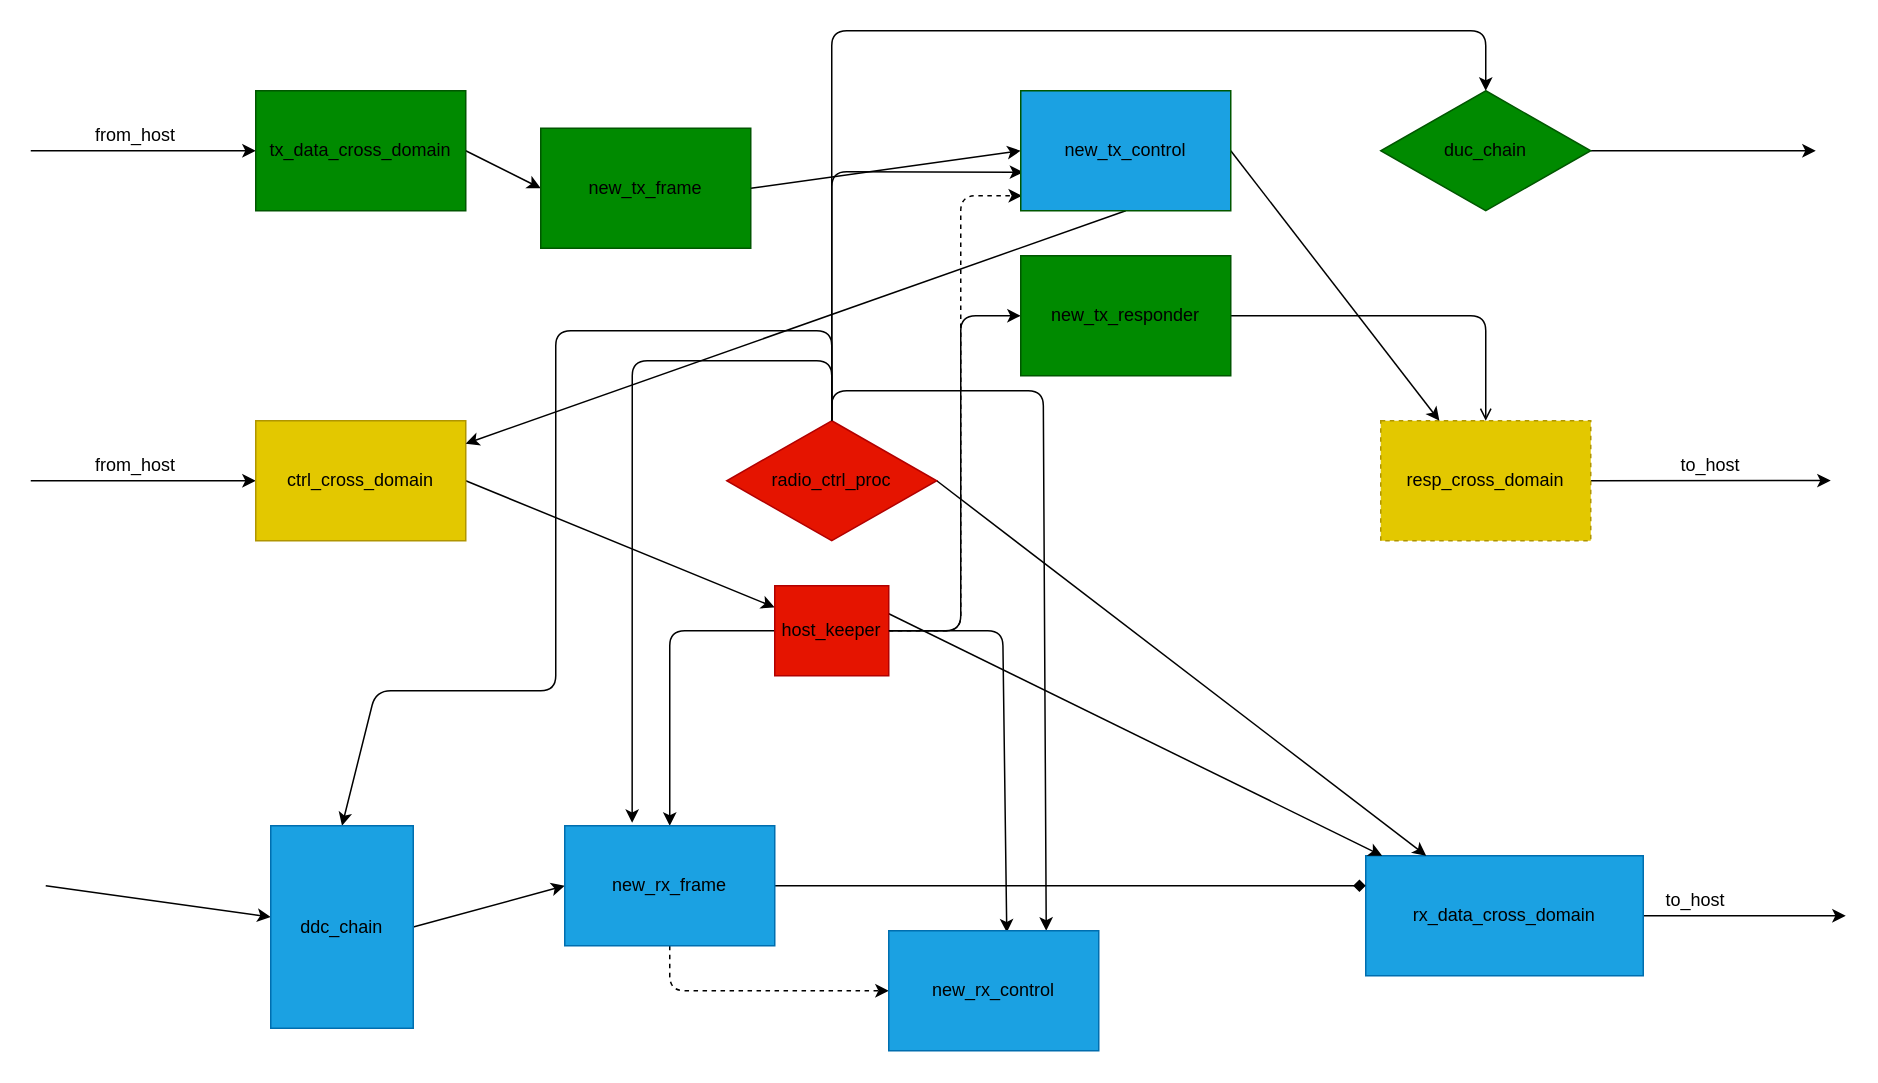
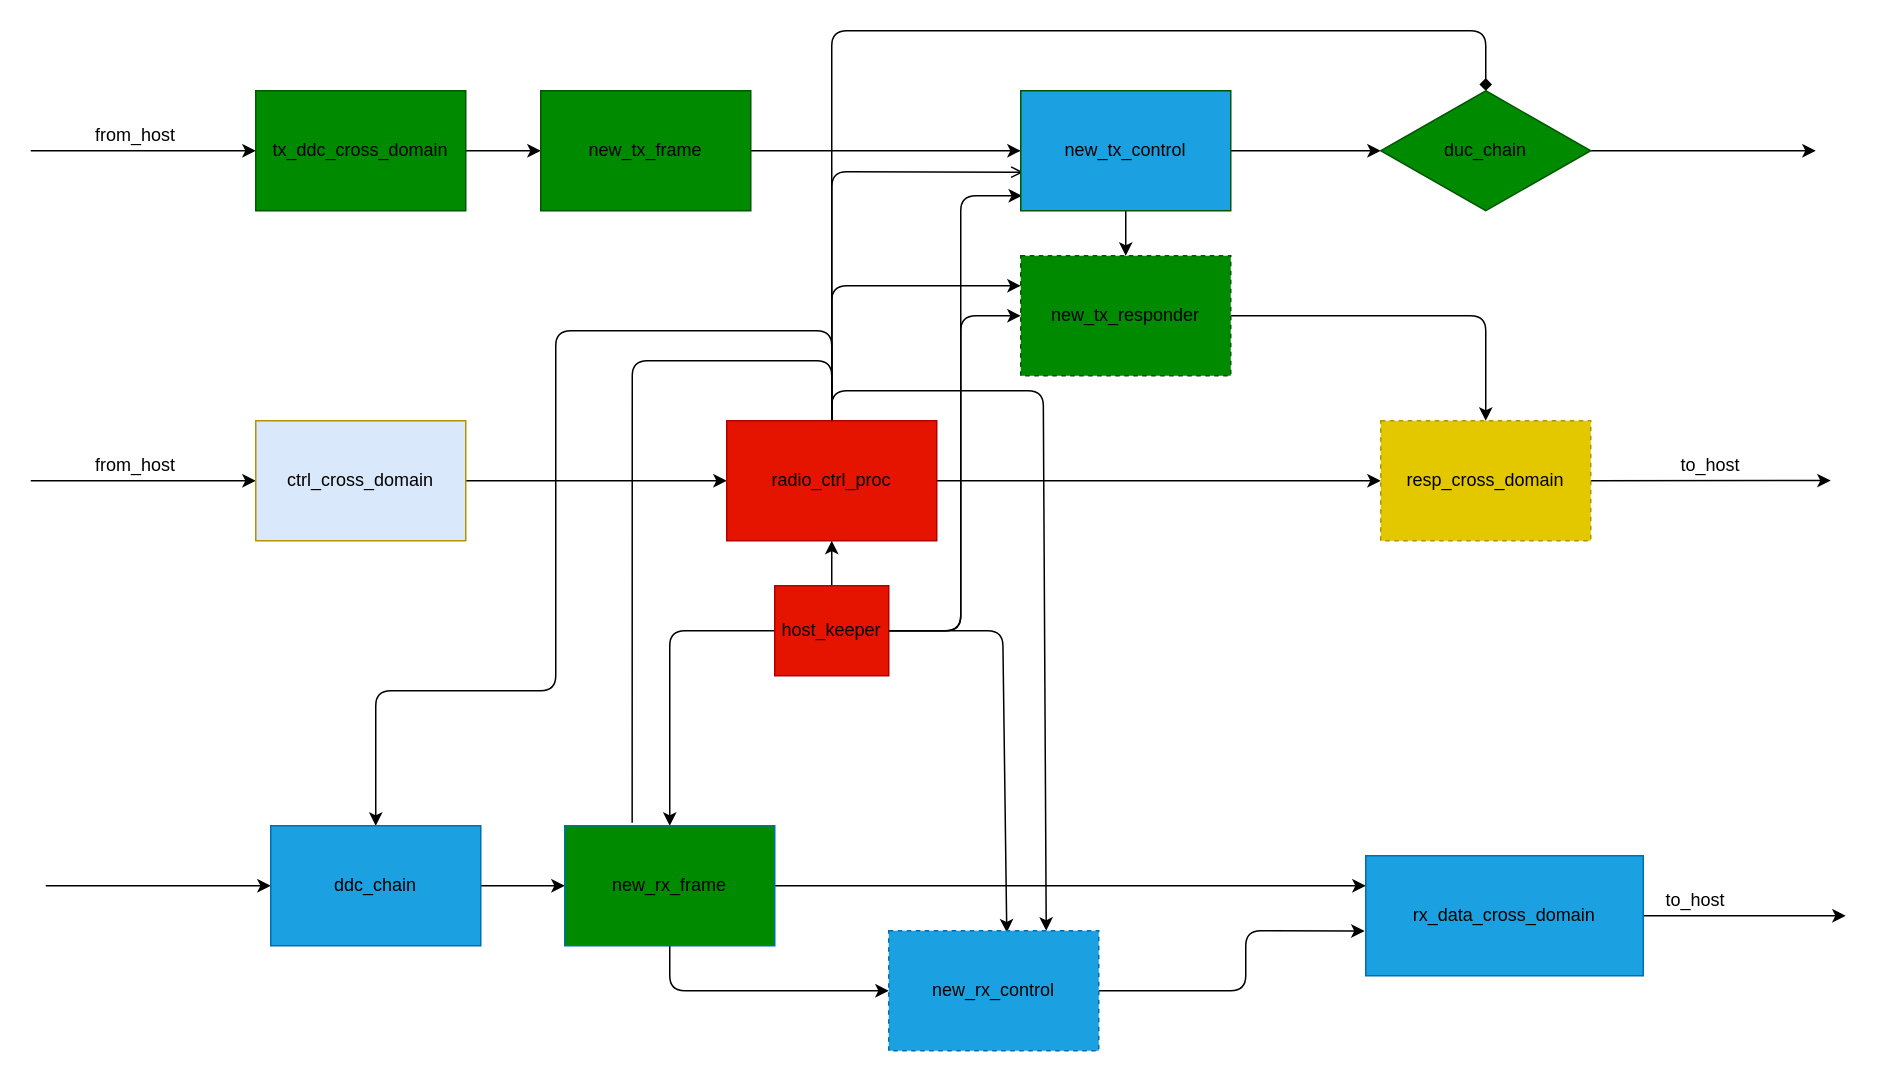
(1486, 79) -> (1486, 78)
(361, 151) -> (361, 151)
(1012, 172) -> (1014, 172)
(646, 188) -> (646, 151)
(961, 238) -> (961, 238)
(1332, 282) -> (1301, 151)
none -> (963, 286)
(1126, 316) -> (1126, 316)
(587, 401) -> (1126, 228)
(1486, 411) -> (1486, 409)
(361, 481) -> (361, 481)
(832, 481) -> (832, 481)
(616, 542) -> (591, 481)
(1177, 665) -> (1154, 481)
(1151, 742) -> (832, 569)
(632, 811) -> (632, 815)
(670, 886) -> (670, 886)
(1353, 886) -> (1354, 886)
(342, 927) -> (376, 886)
none -> (1245, 981)
(755, 991) -> (755, 991)
(994, 991) -> (994, 991)
